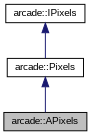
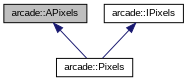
(45, 100) -> (73, 44)
